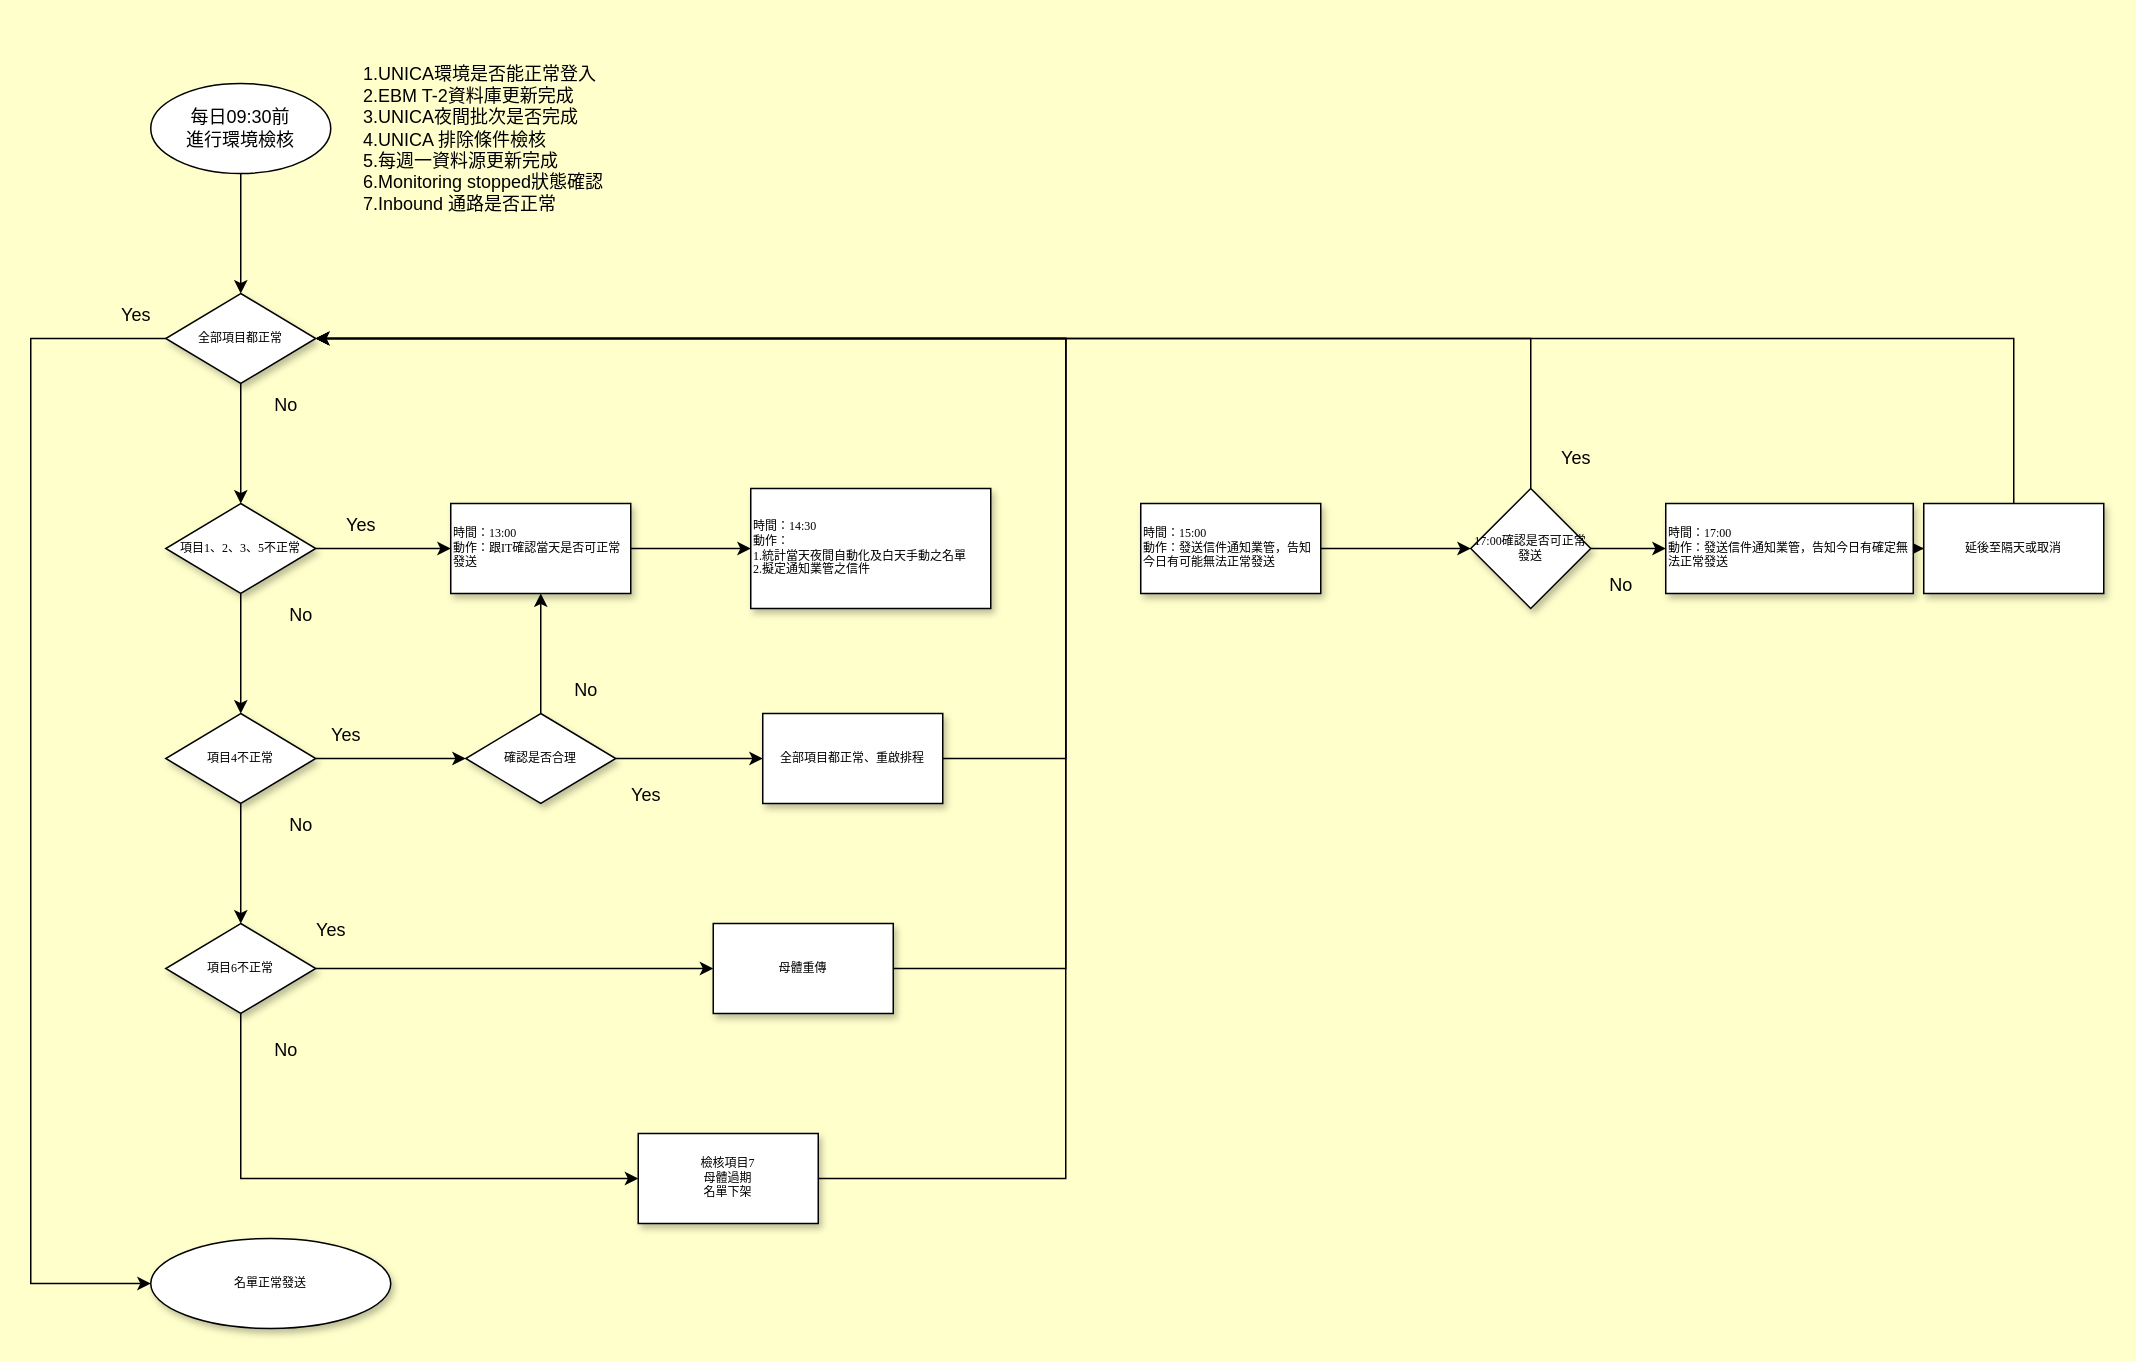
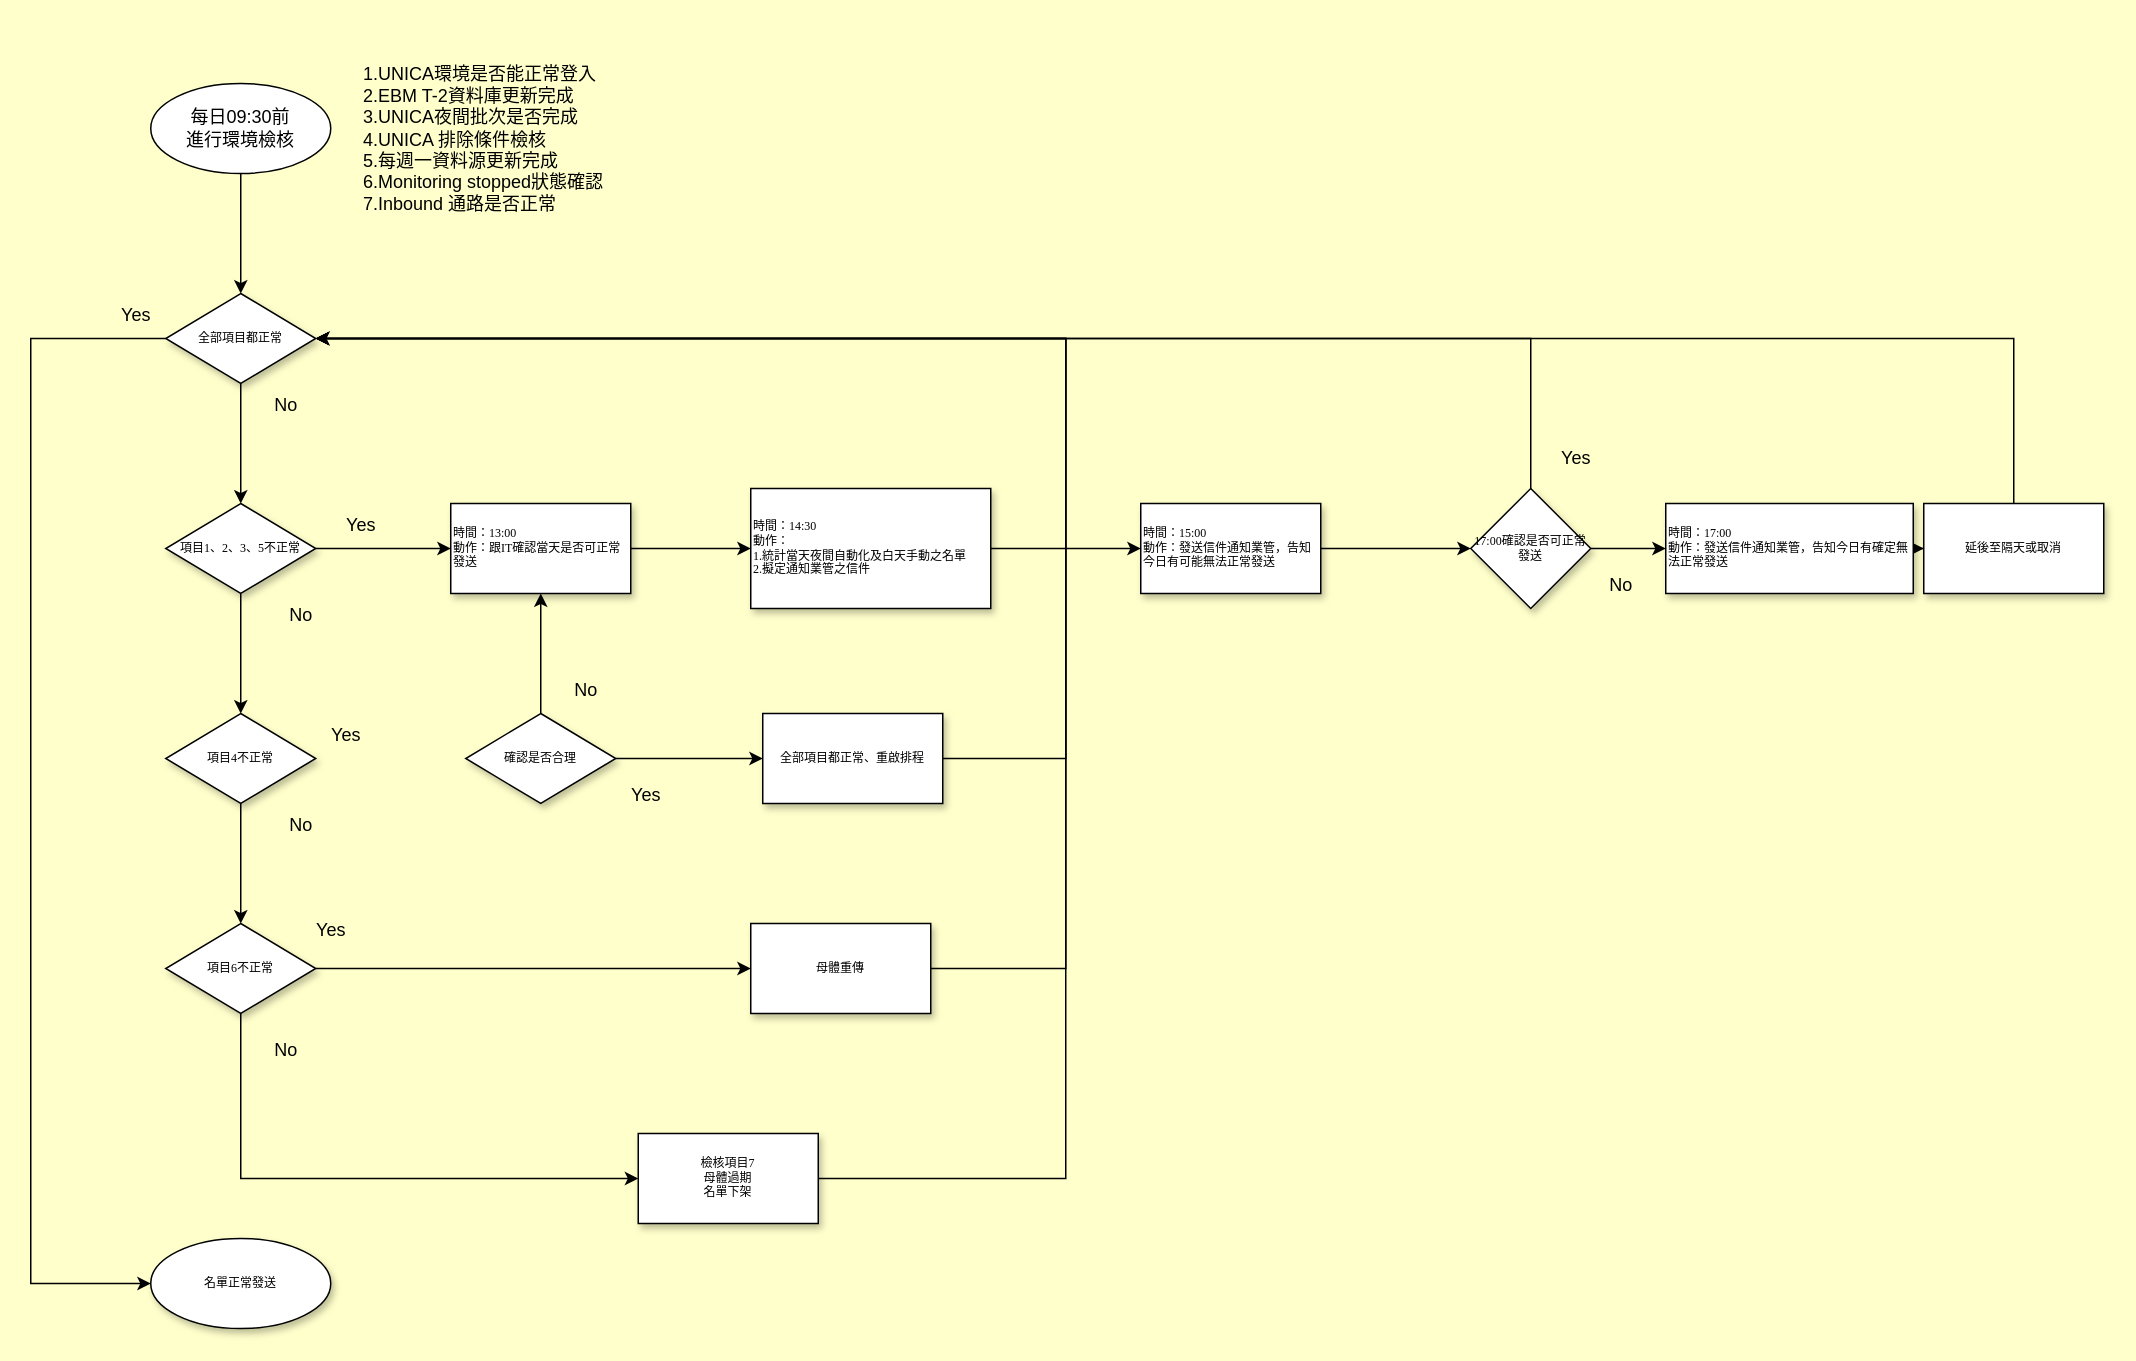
none -> (1061, 548)
(386, 758) -> none
(803, 968) -> (841, 968)
(271, 1283) -> (241, 1283)
